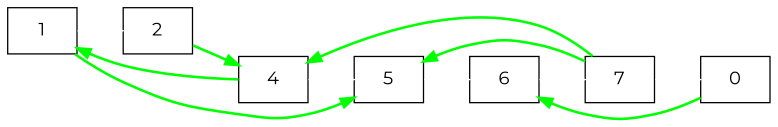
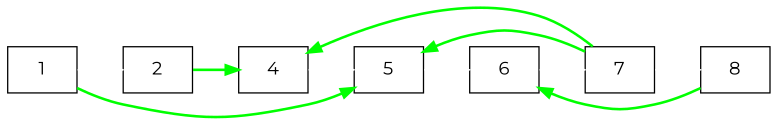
(163, 73) -> none
(735, 80) -> (735, 70)
